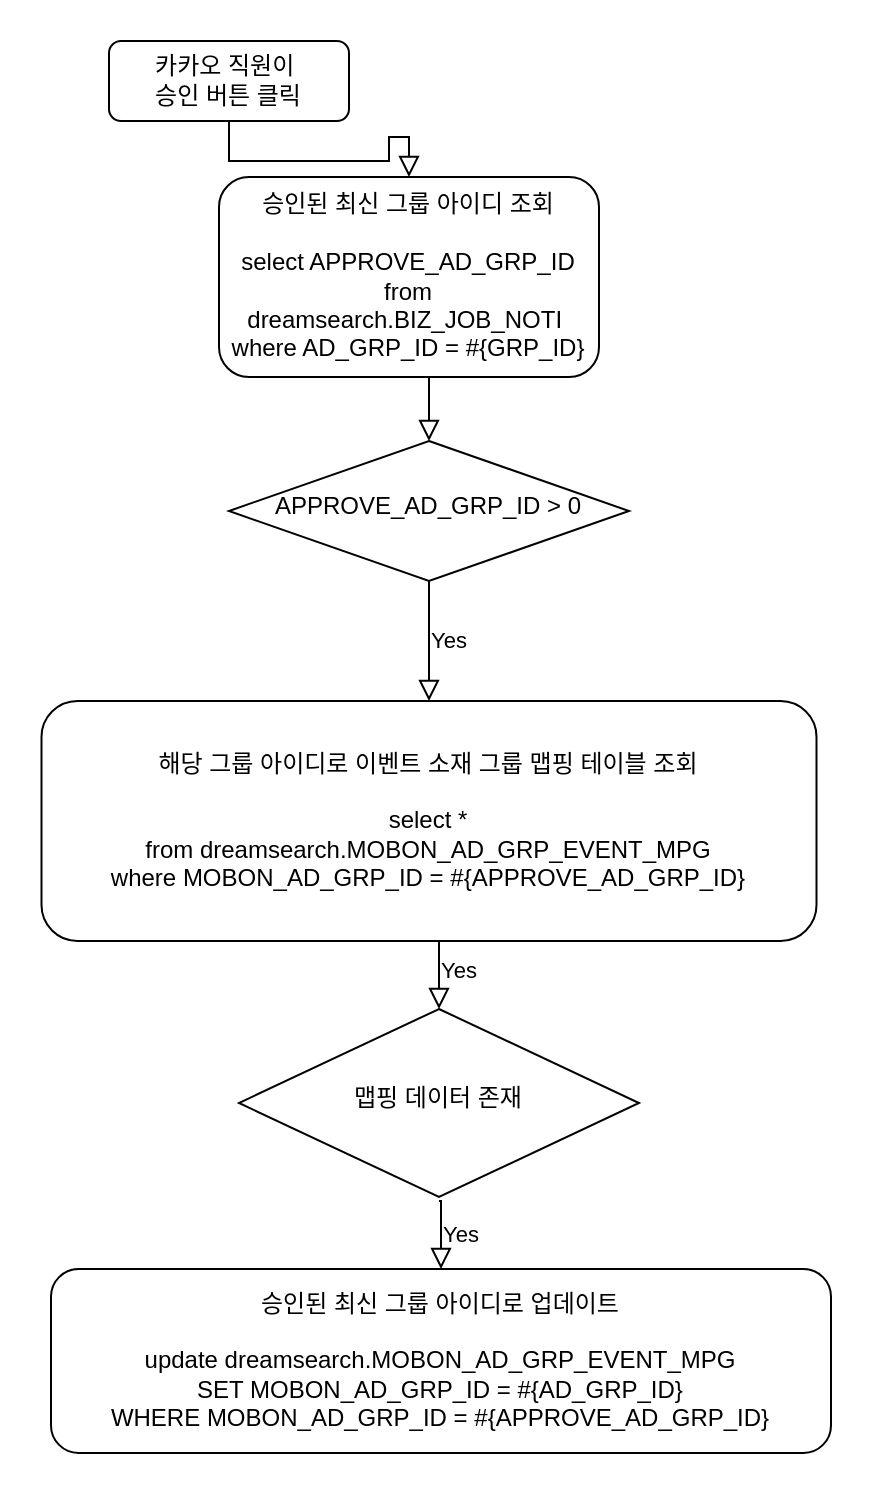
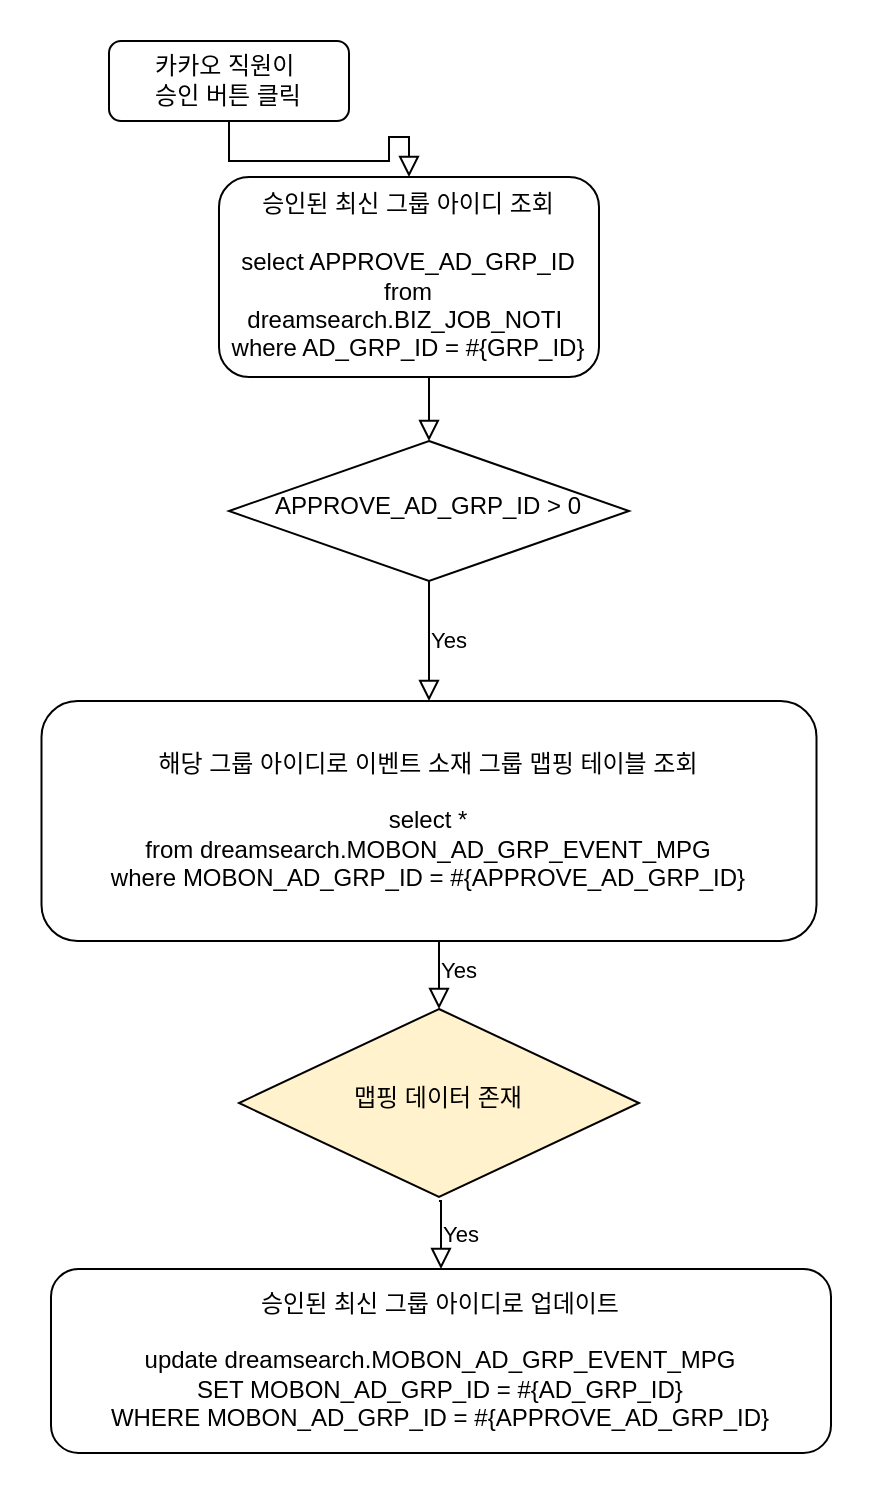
(439, 1103) -> (439, 1103)
